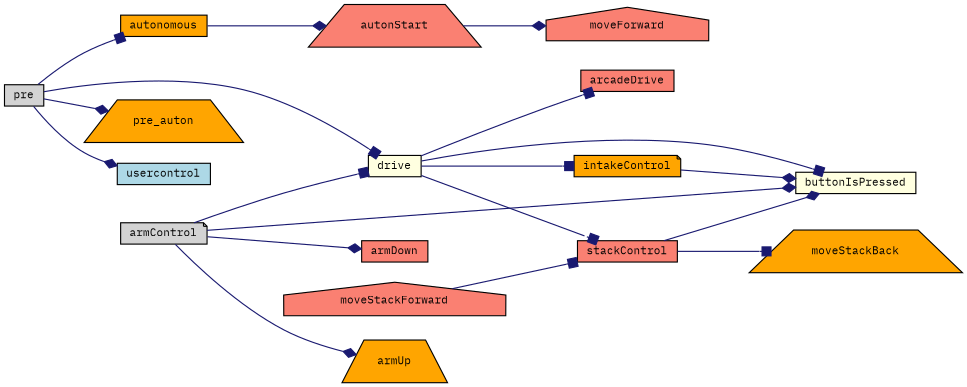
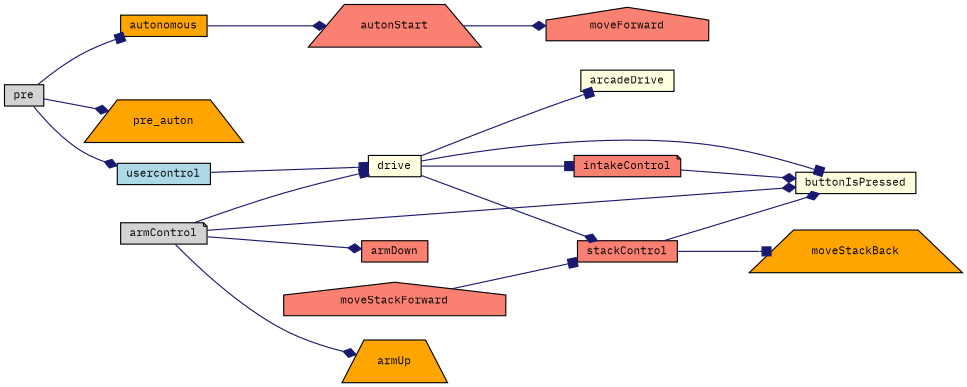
(627, 81) -> (627, 81)
(213, 84) -> (284, 170)
(627, 166) -> (627, 166)
(491, 201) -> (491, 201)
